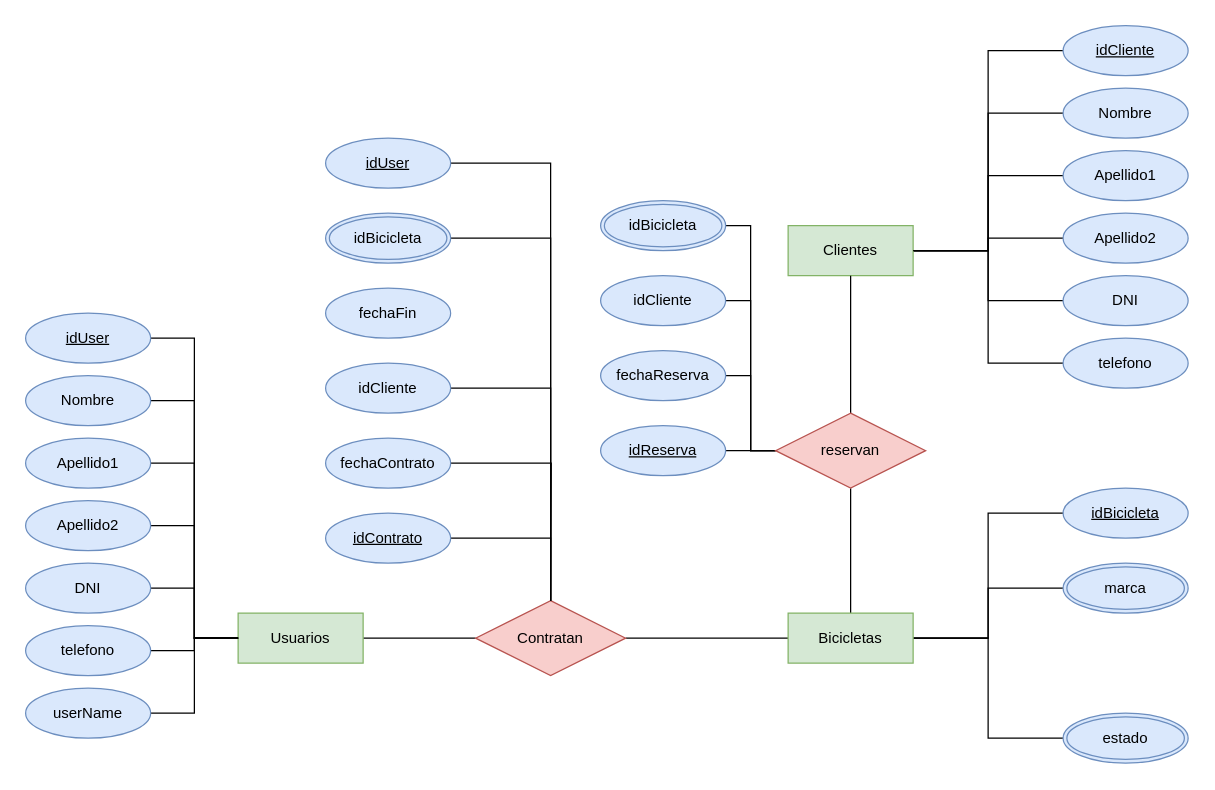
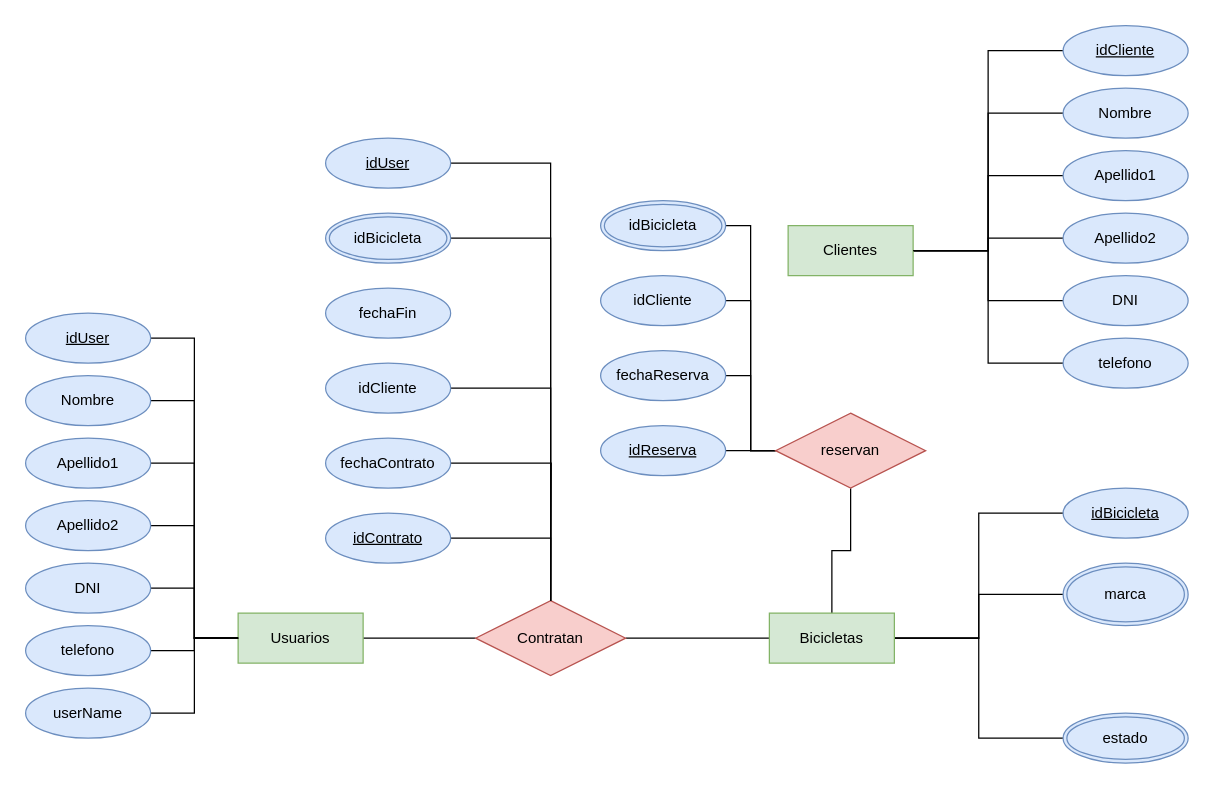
(851, 345) -> none
(1126, 588) -> (1126, 594)
(851, 638) -> (832, 638)
